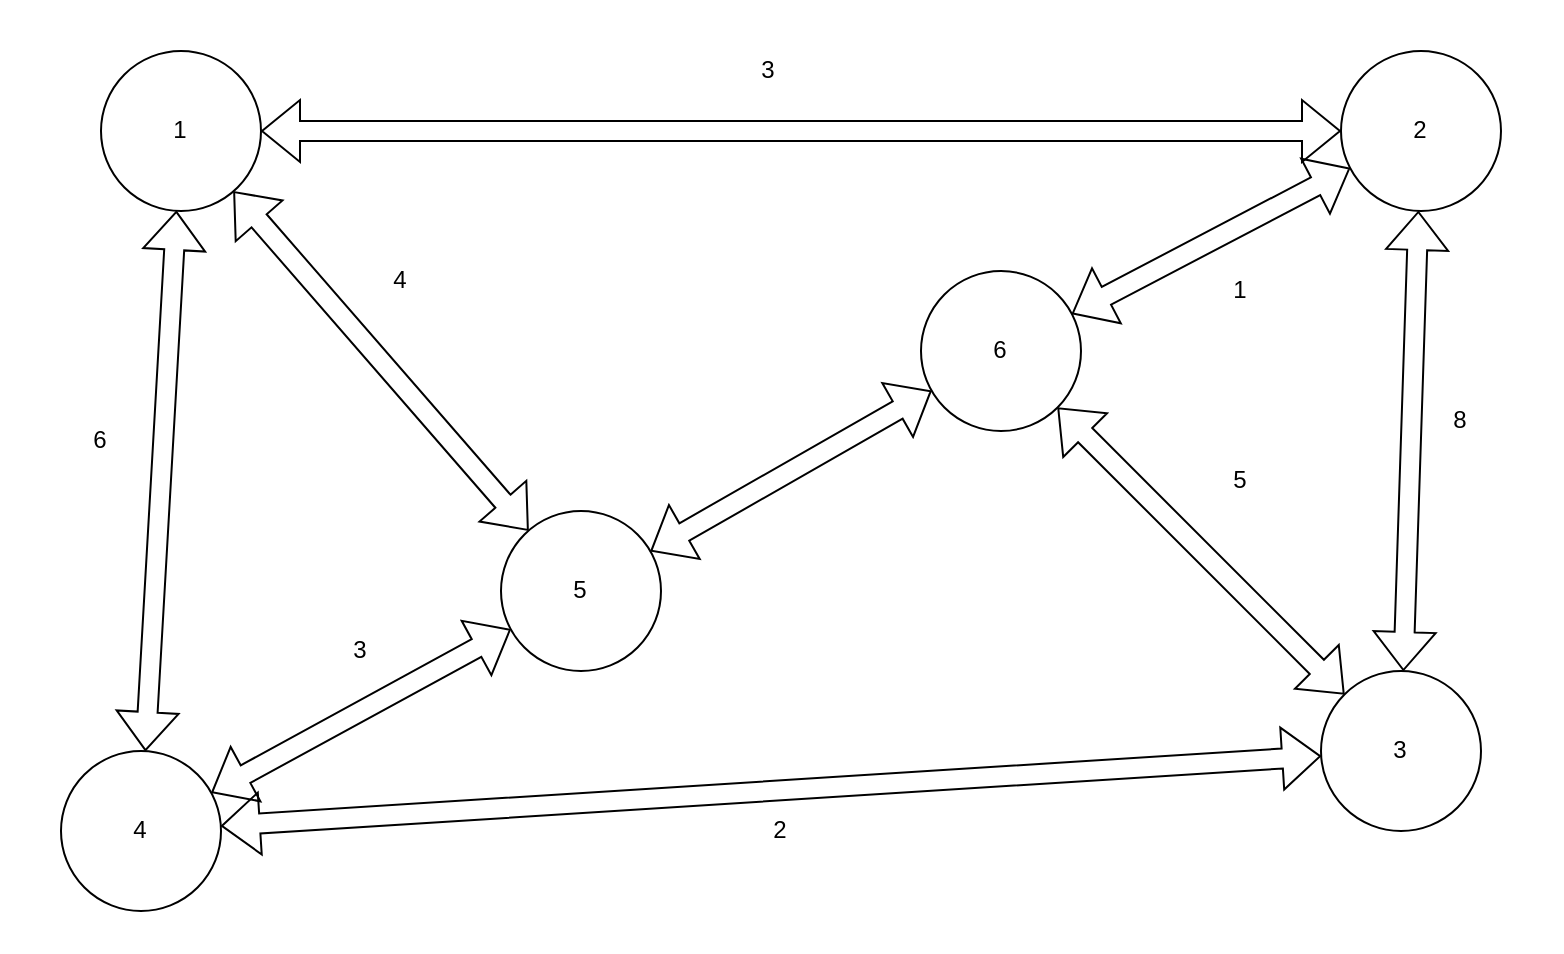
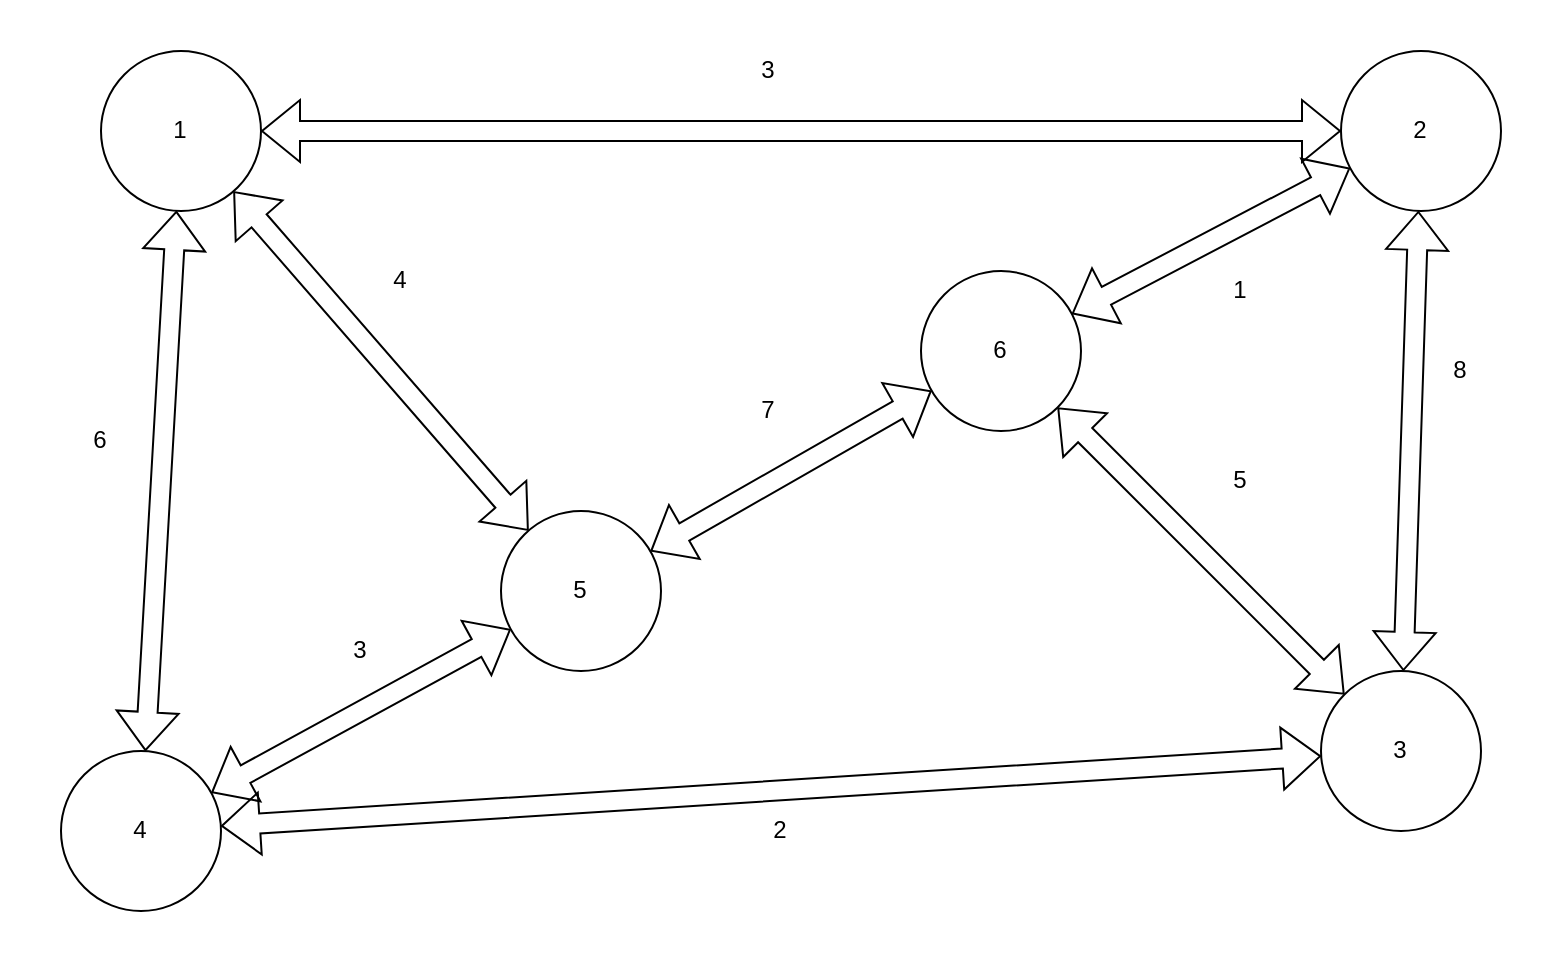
none -> (769, 411)
(1461, 421) -> (1461, 371)
